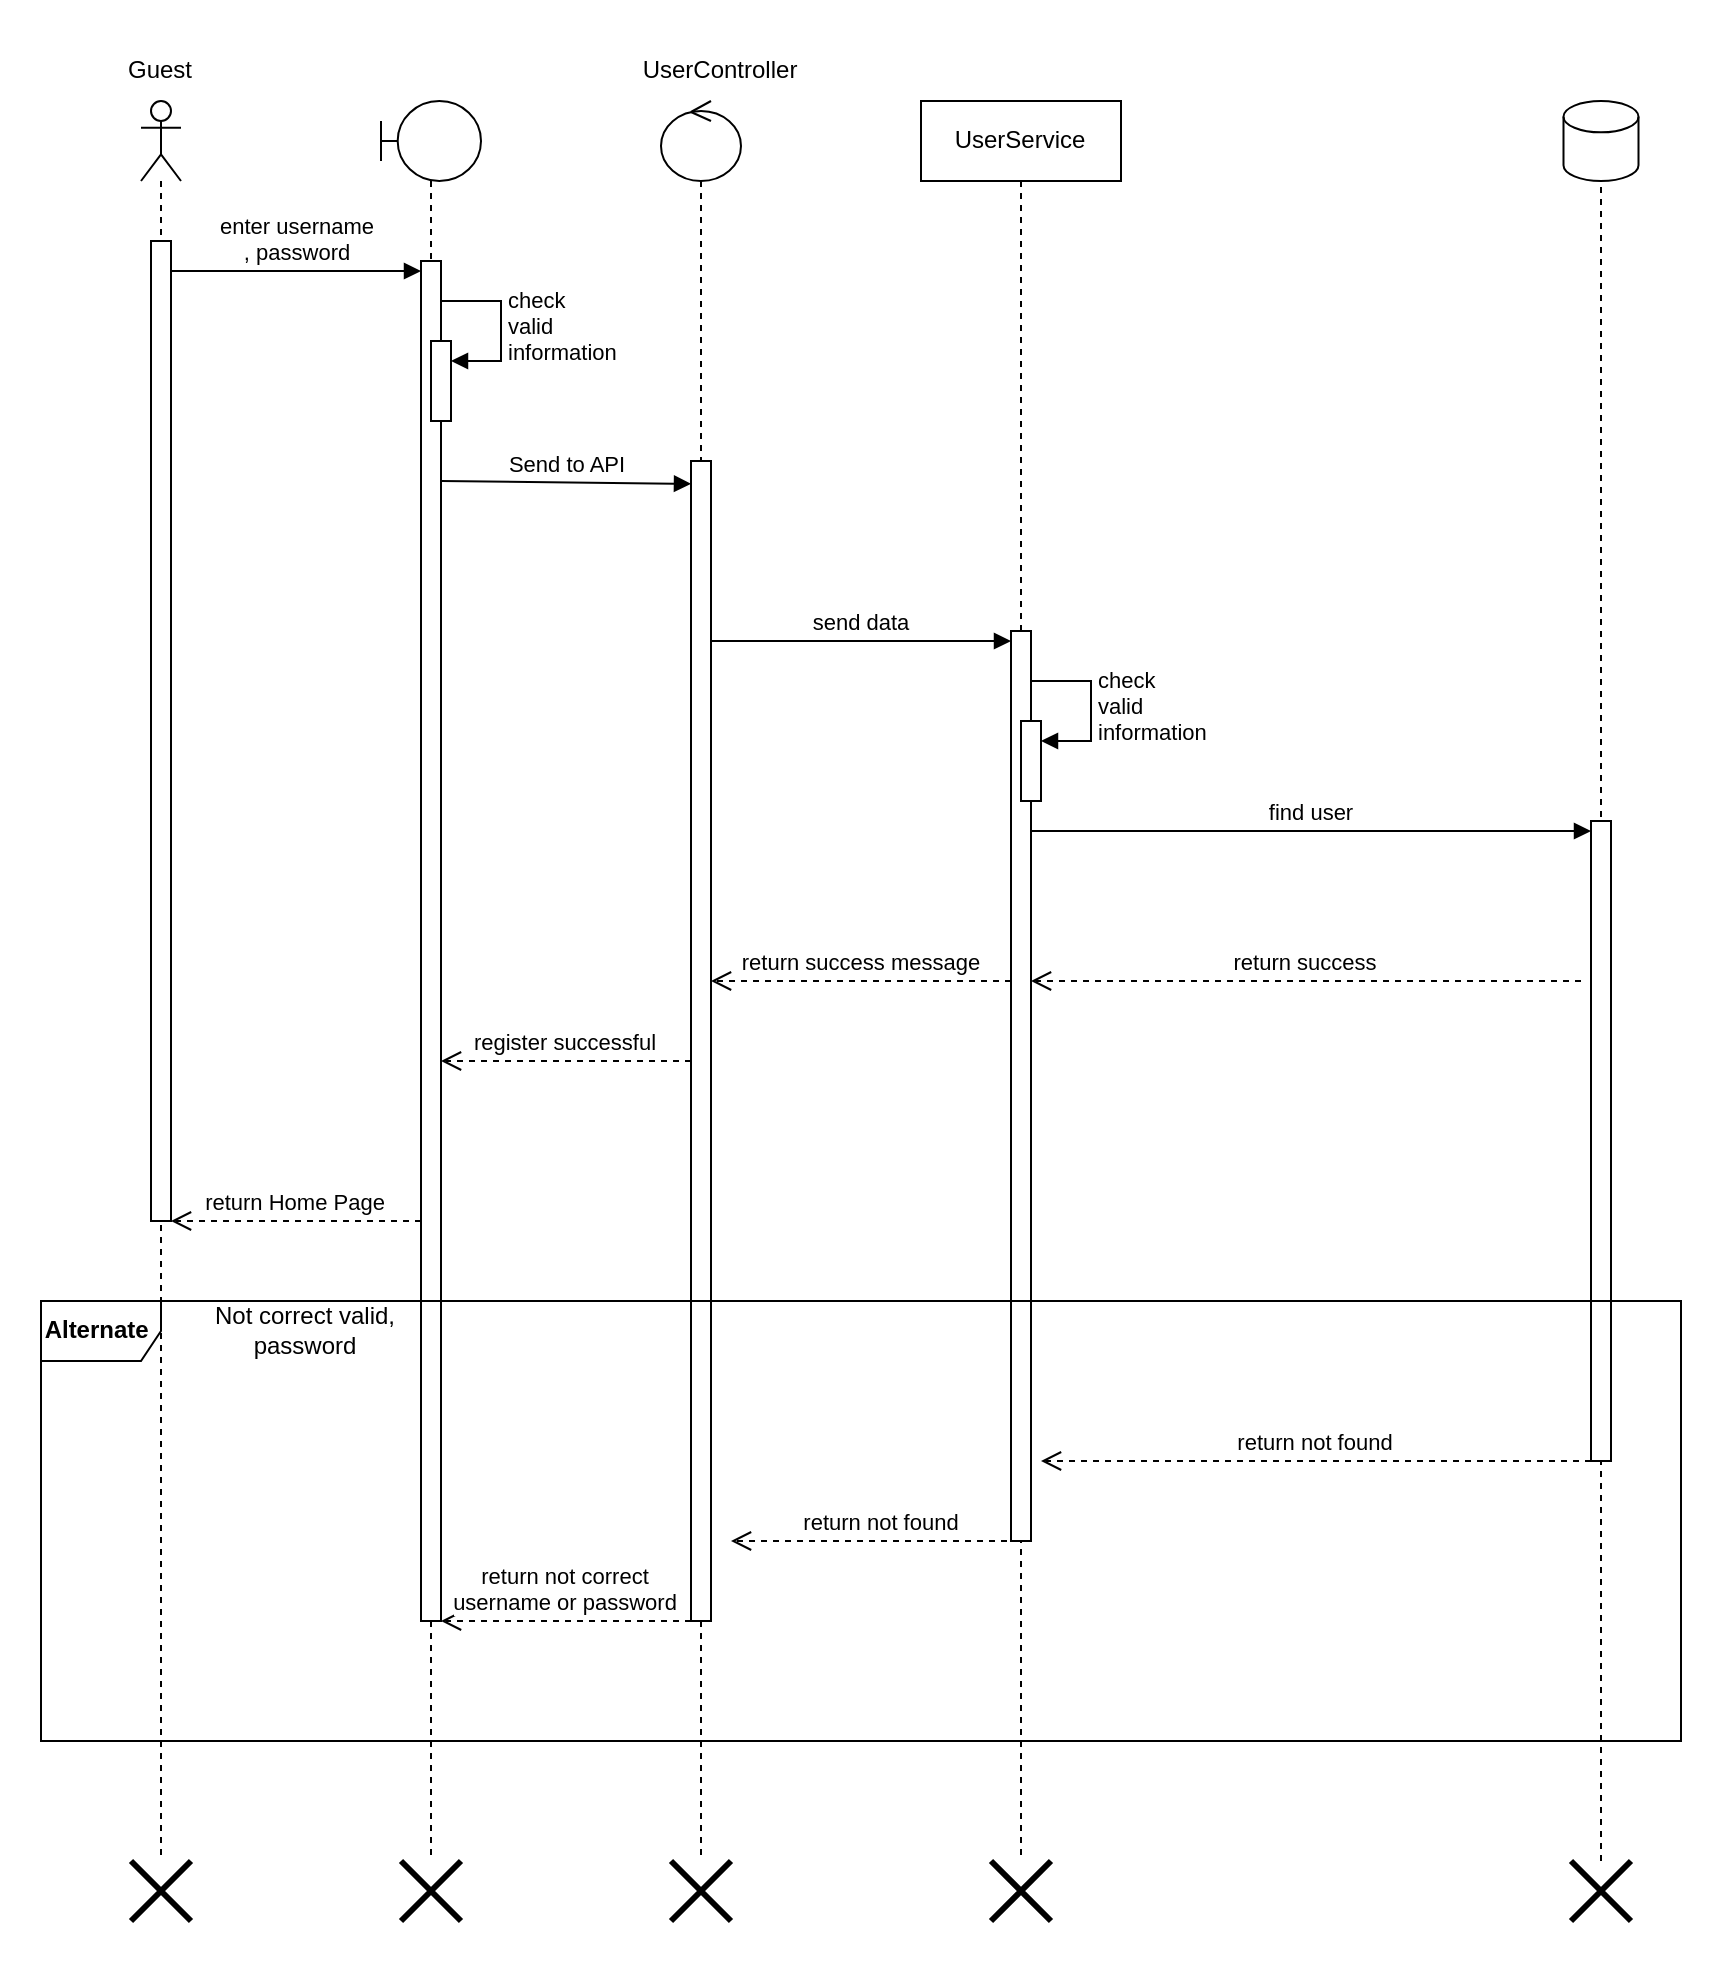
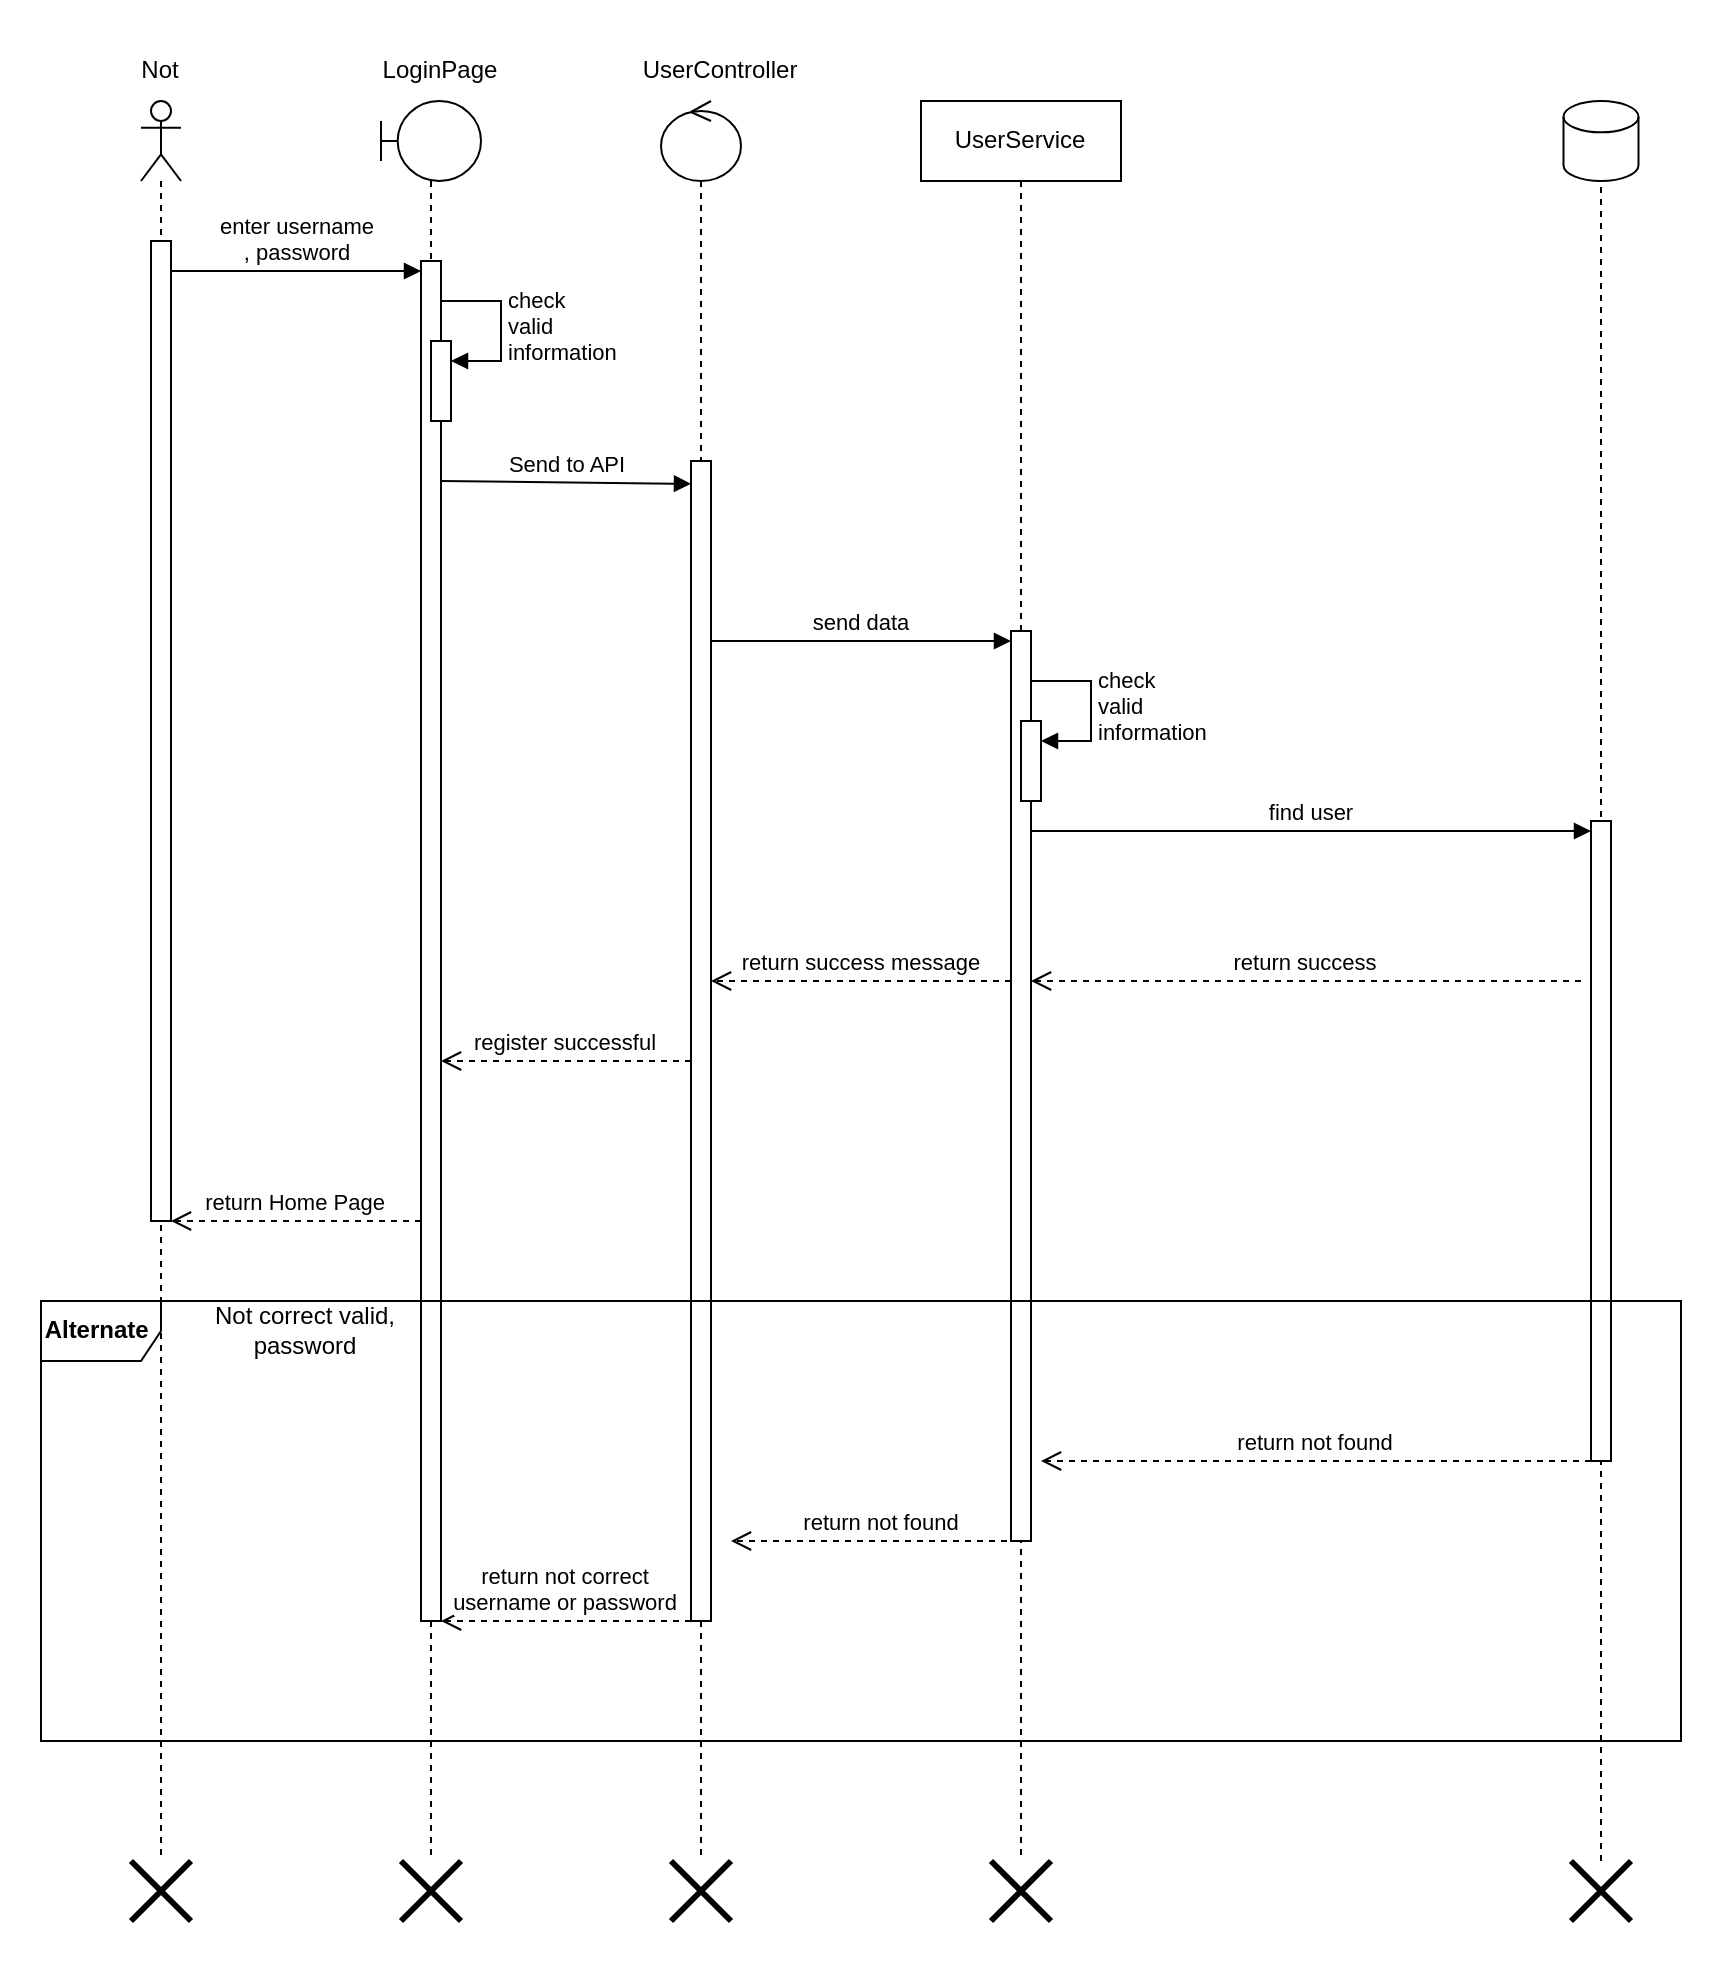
(161, 71) -> (161, 71)
none -> (441, 71)
